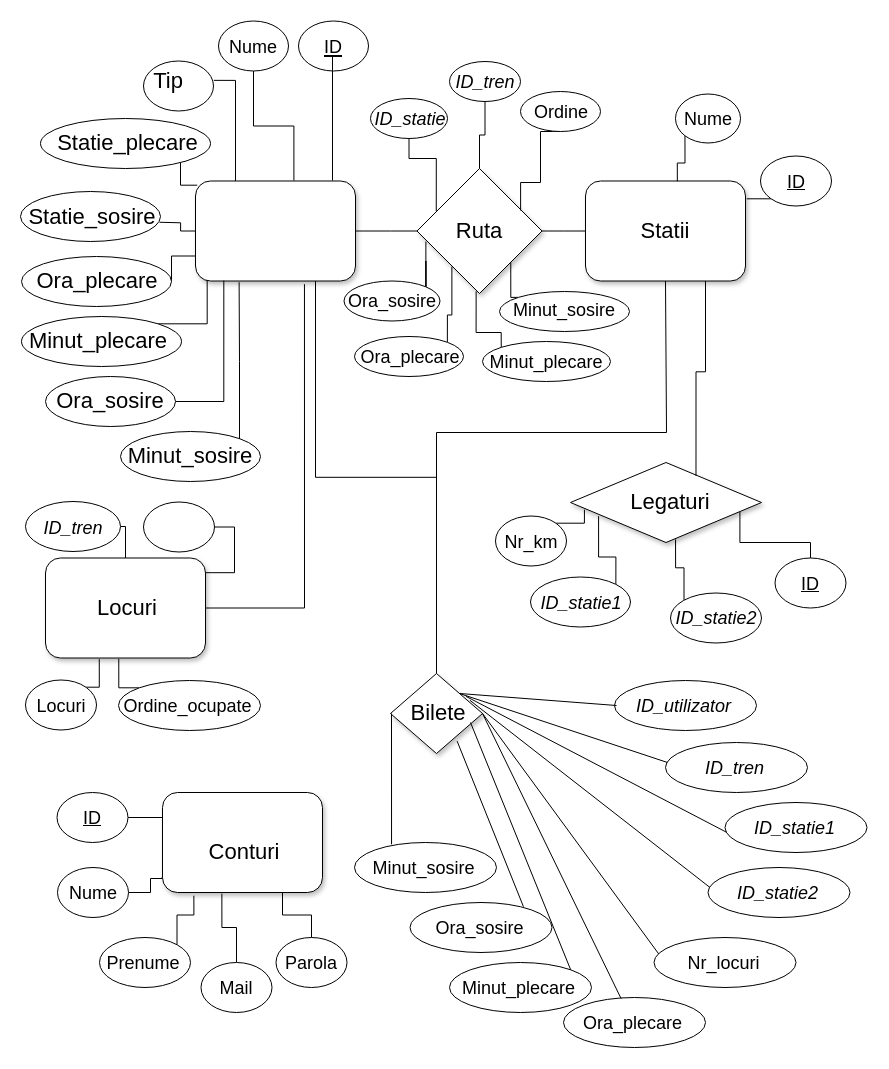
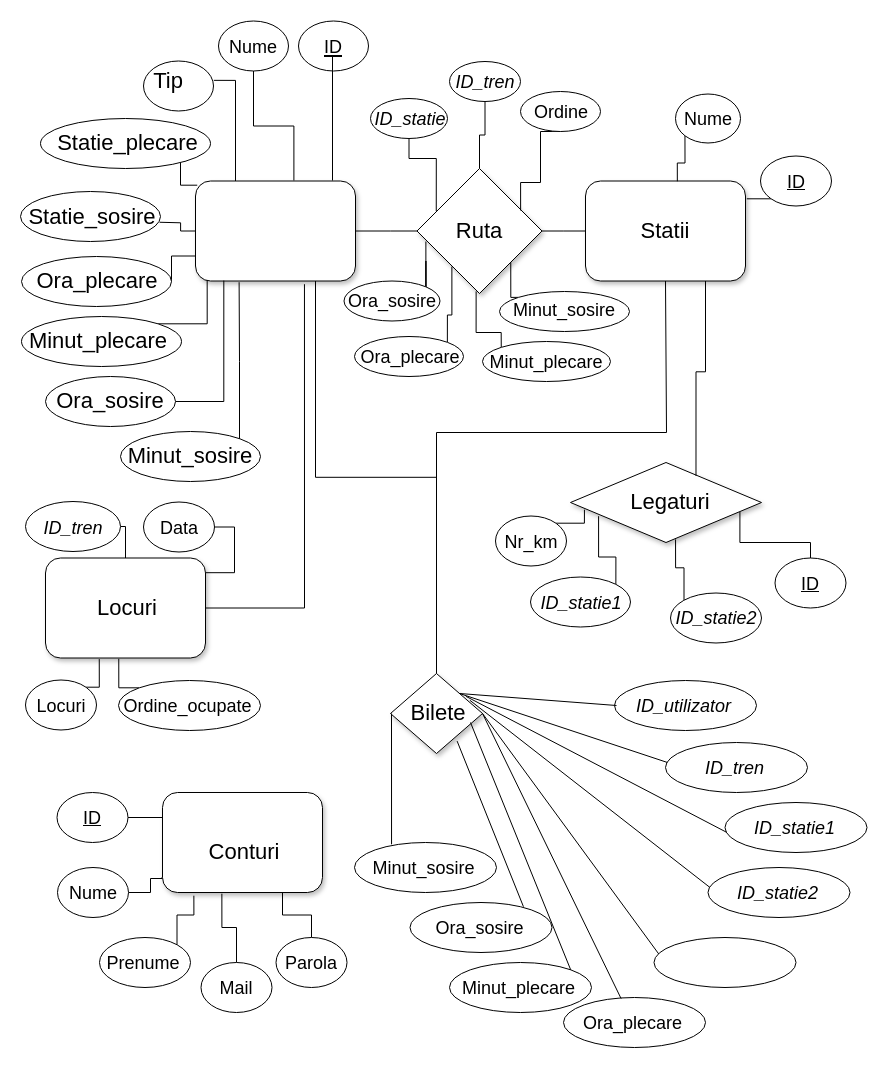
none -> (179, 527)
(724, 963) -> none
